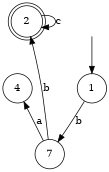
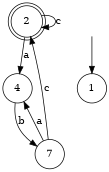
none -> (23, 52)
(47, 88) -> (47, 88)
(73, 119) -> (17, 125)
